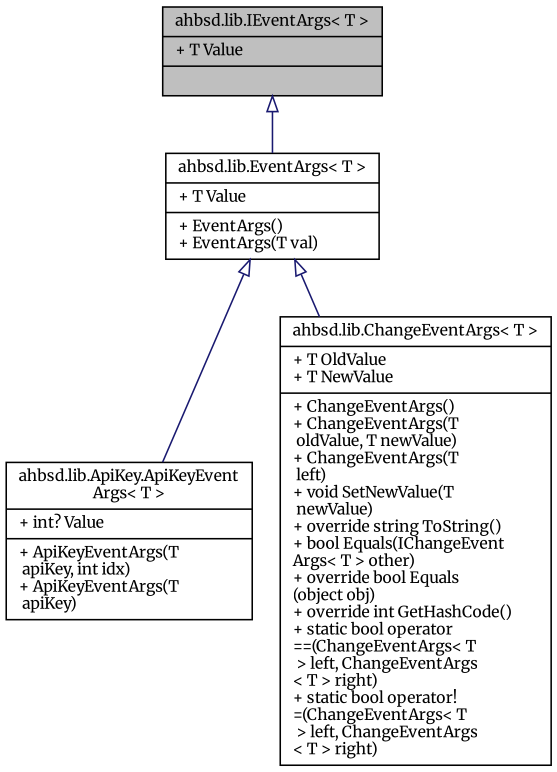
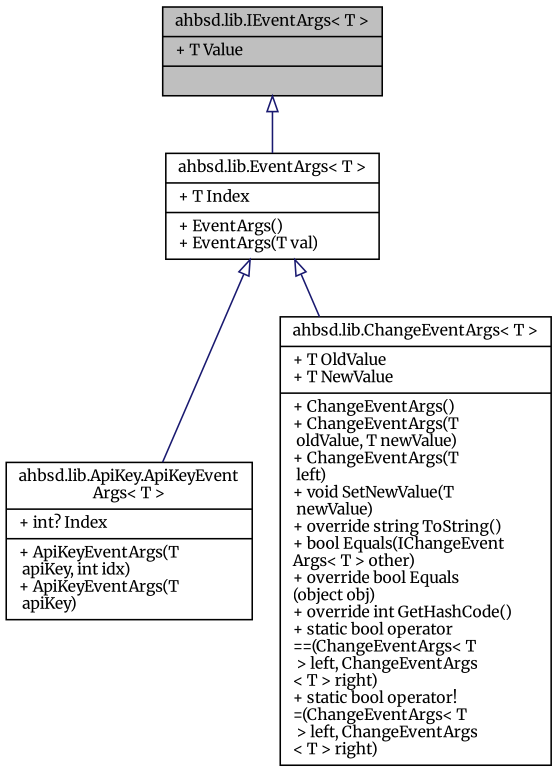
(213, 197) -> (214, 197)
(61, 523) -> (64, 523)
